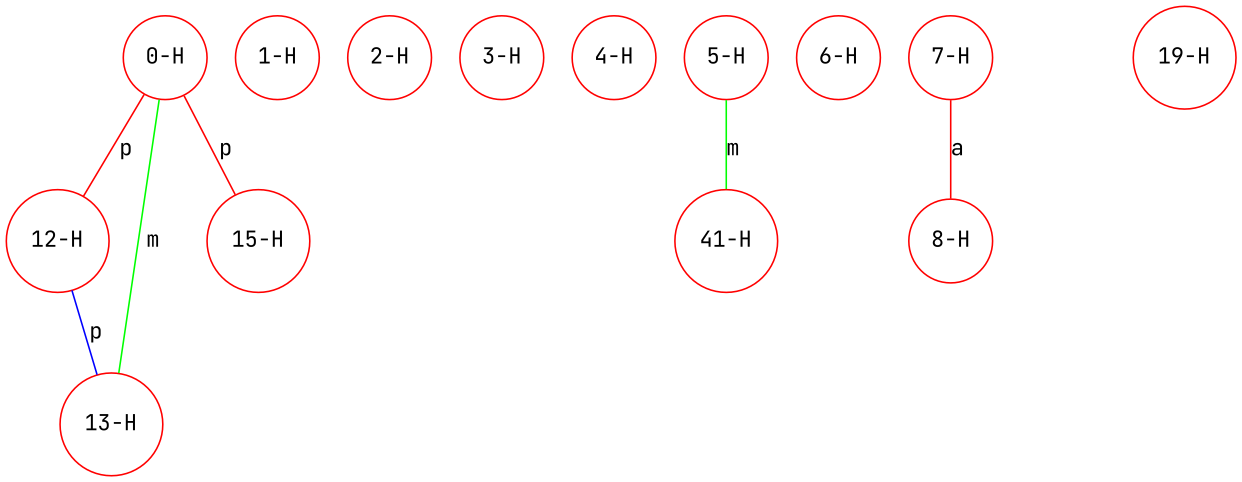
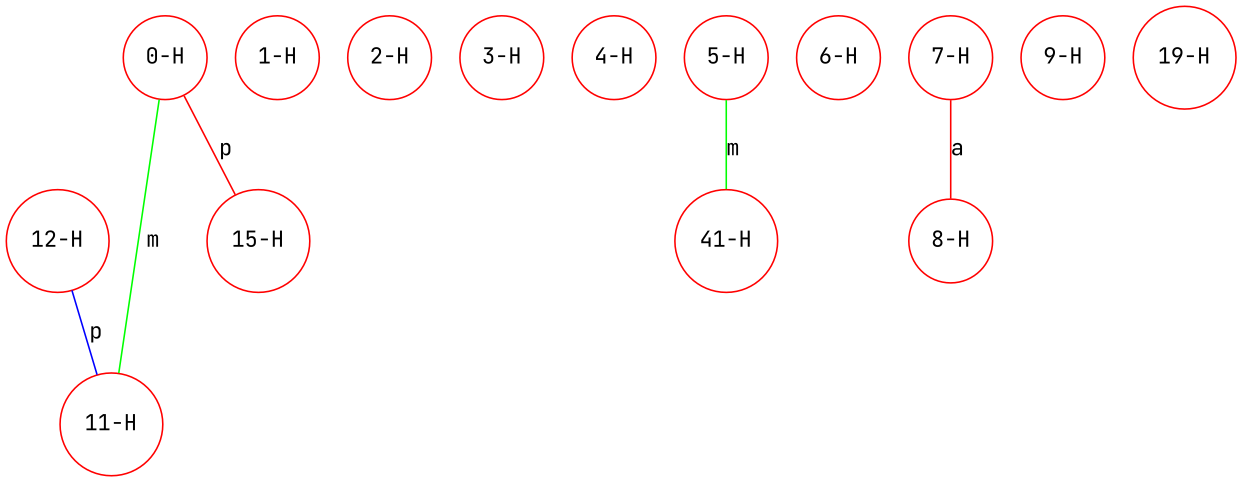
none -> (1063, 58)
(114, 145) -> none
(111, 424) -> (111, 424)
